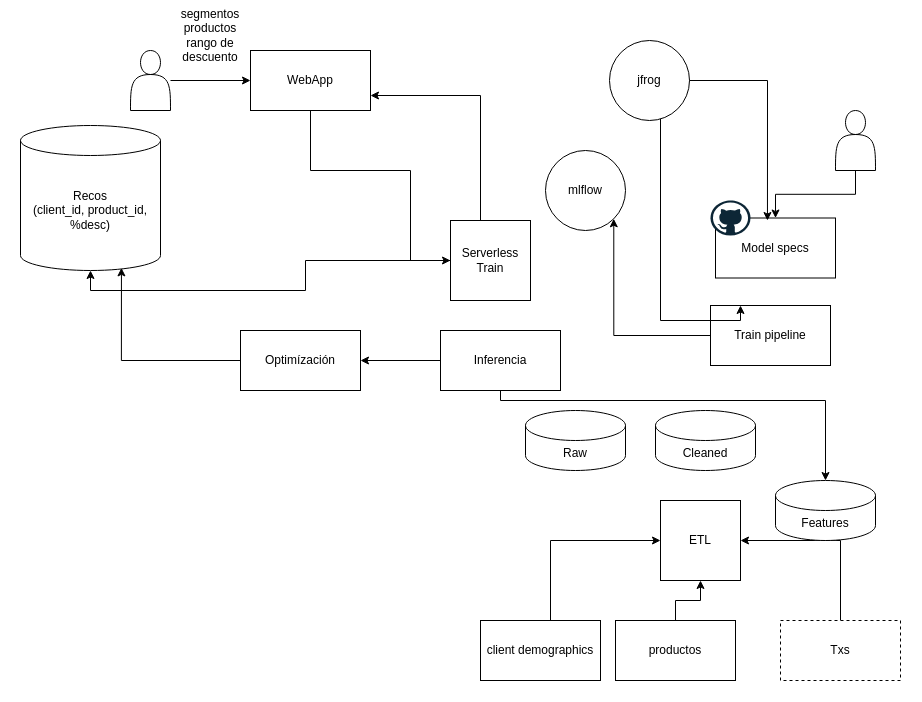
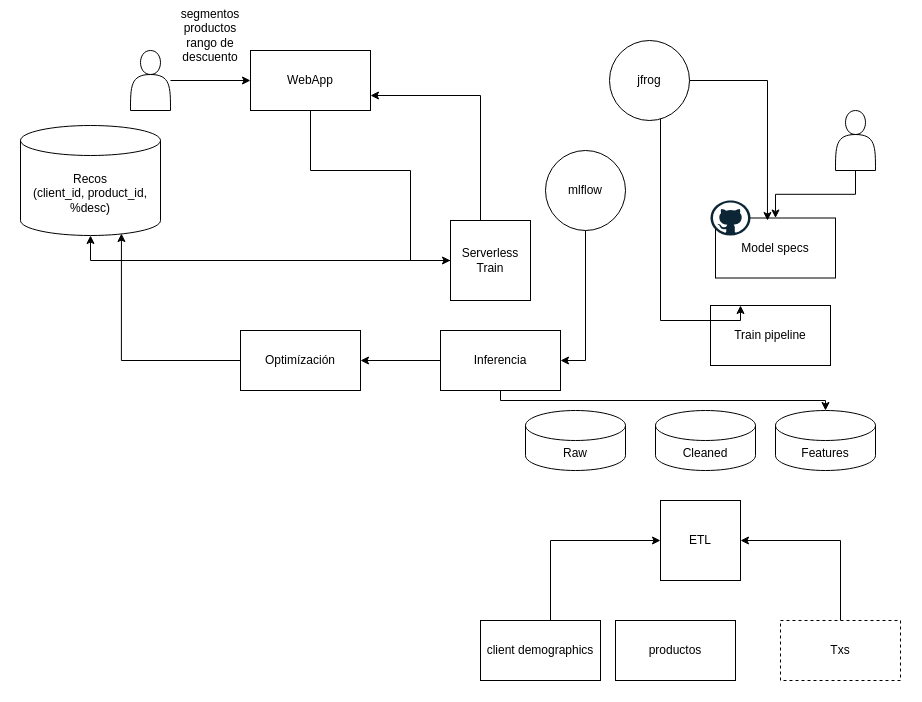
(91, 198) -> (91, 181)
none -> (586, 305)
(614, 328) -> none
(826, 511) -> (826, 441)
(685, 601) -> none
